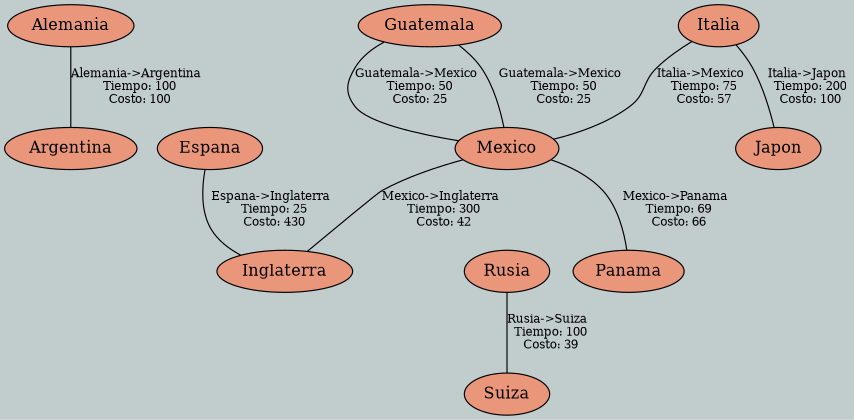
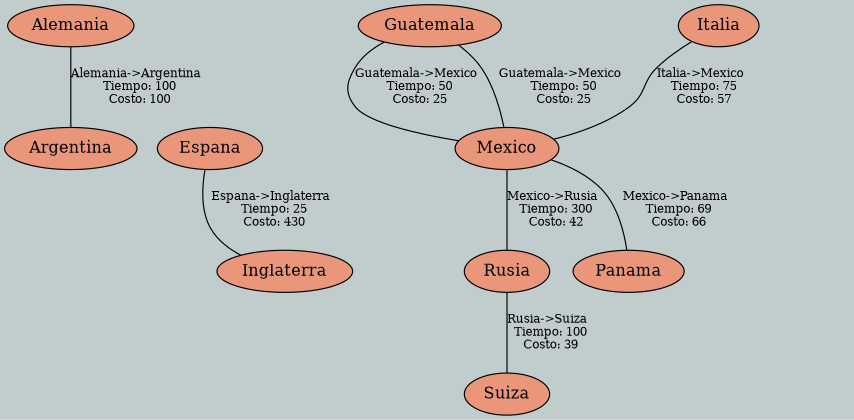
(778, 149) -> none
(378, 193) -> (507, 210)
